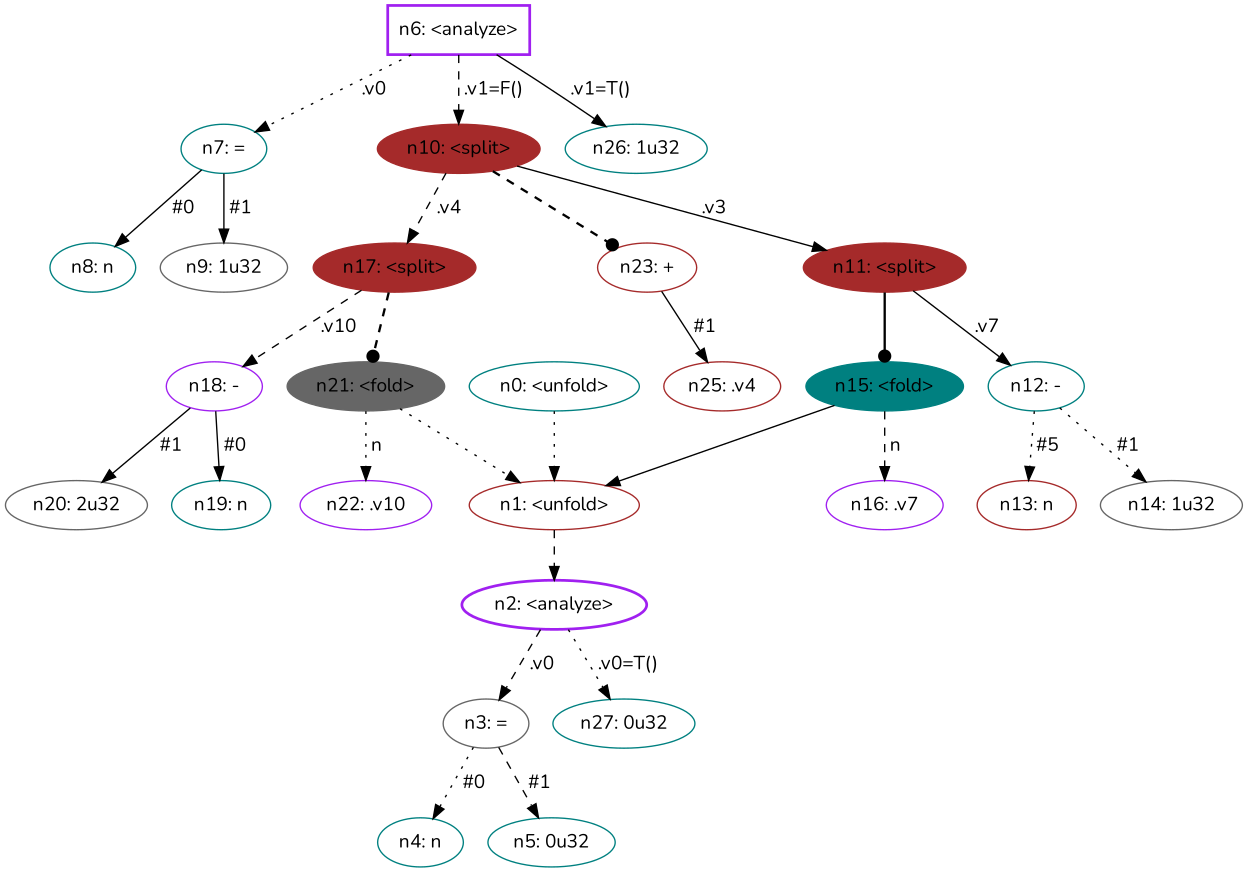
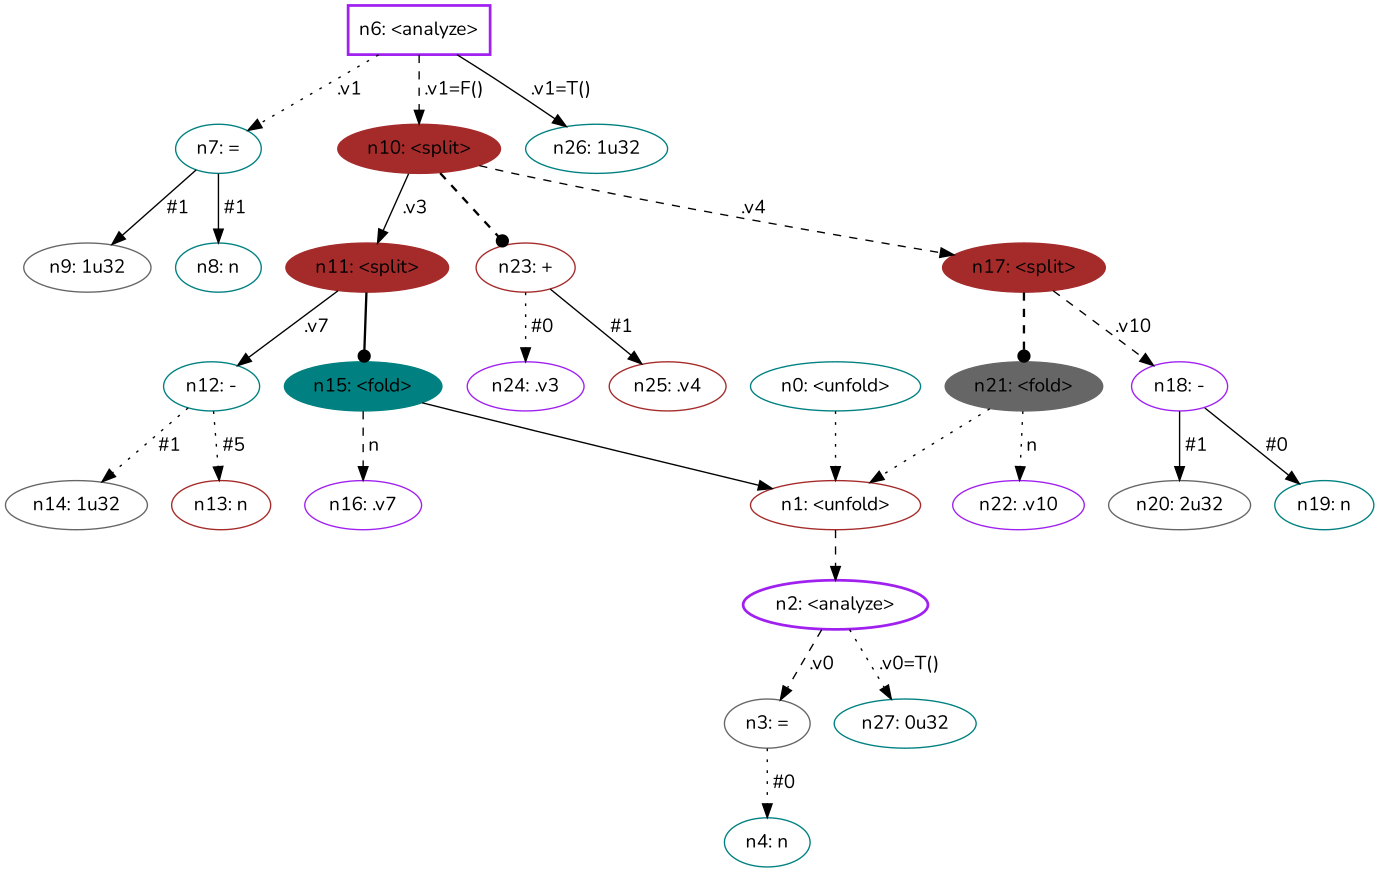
(374, 89) -> (350, 89)
(184, 208) -> (236, 208)
none -> (526, 386)
(552, 842) -> none
